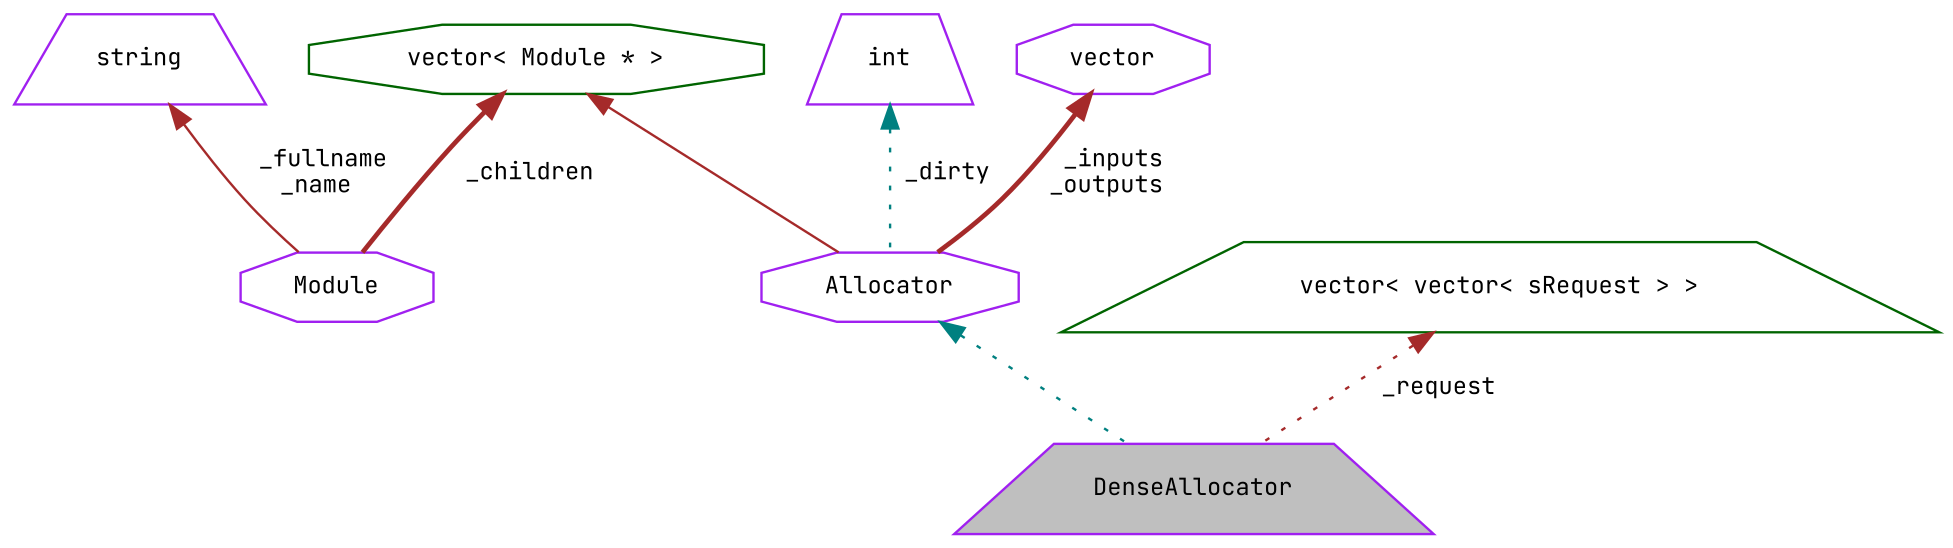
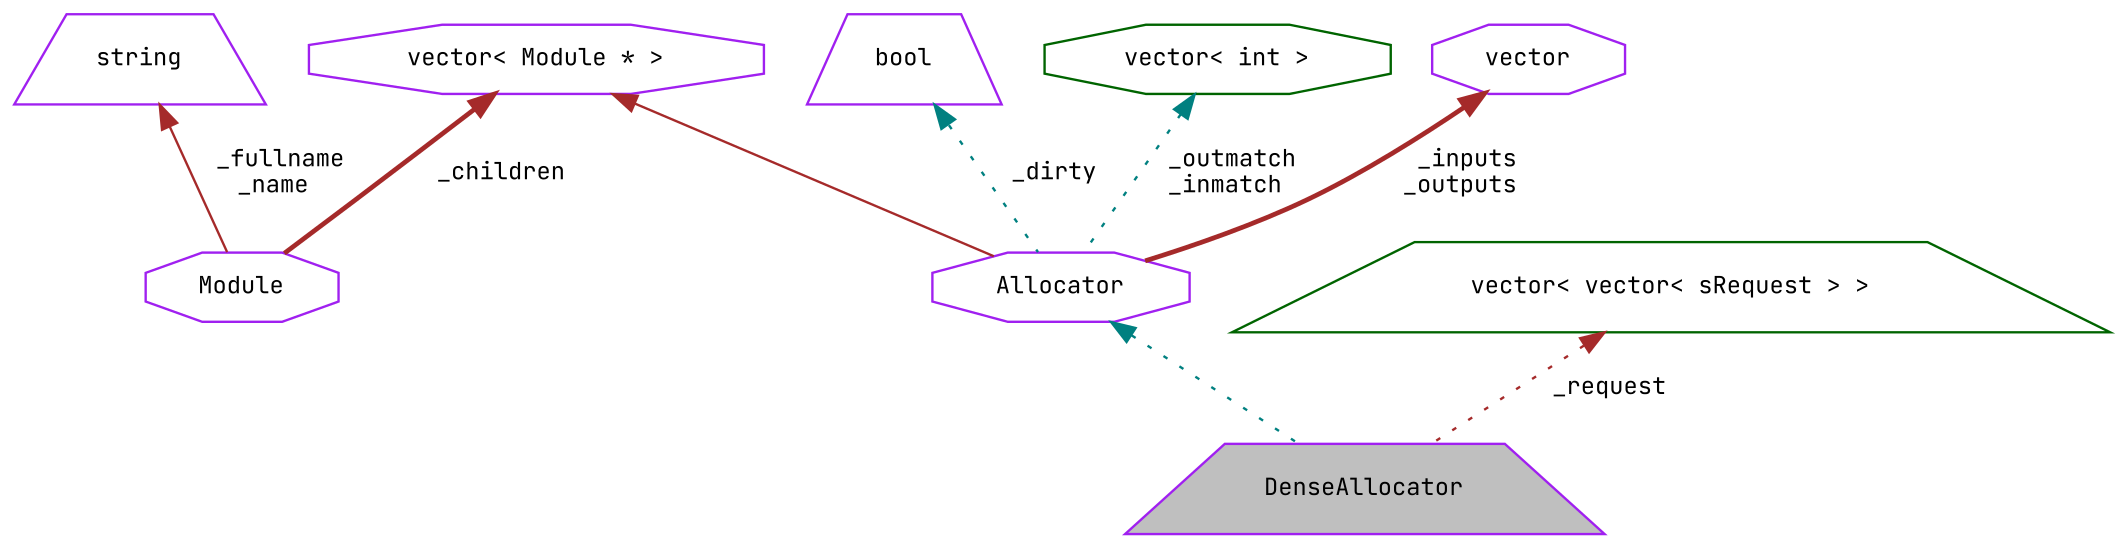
(536, 59) -> (536, 59)
(890, 59) -> (904, 59)
none -> (1218, 59)
